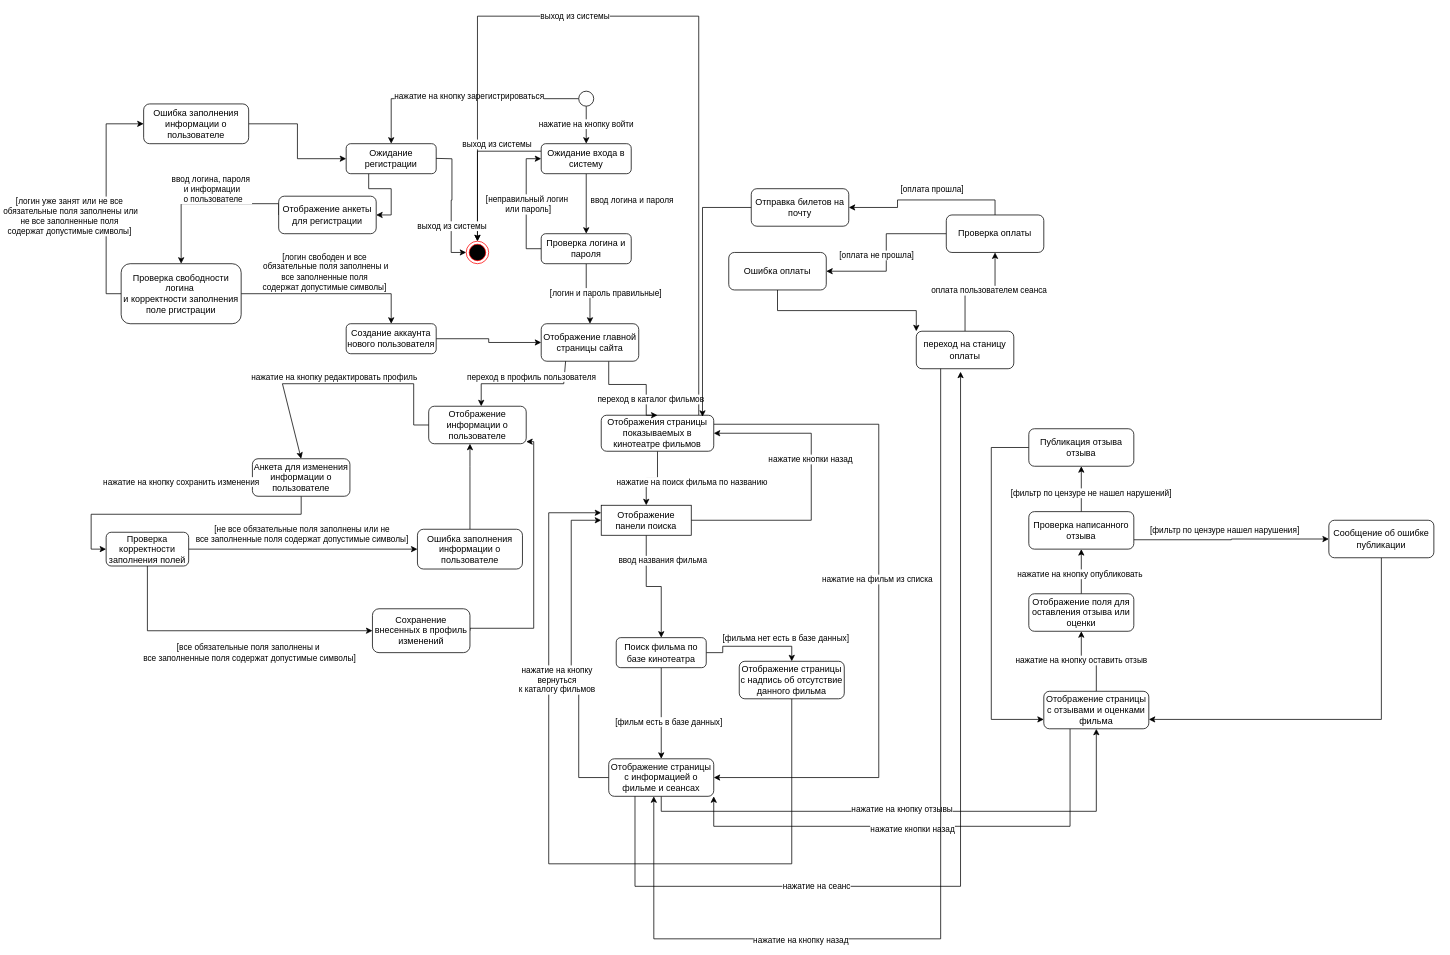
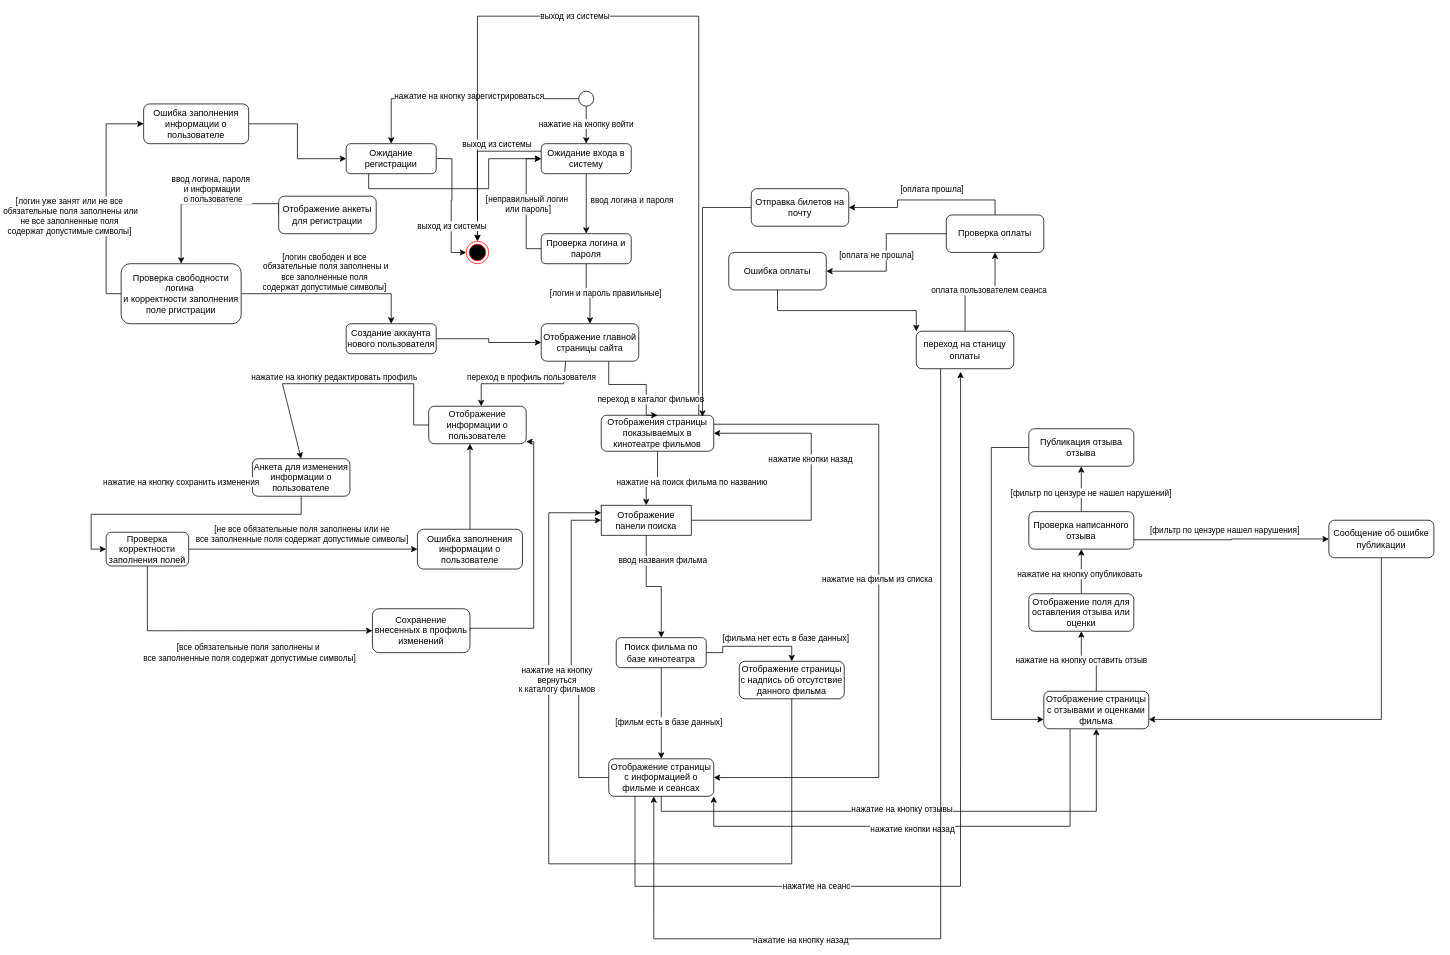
(391, 206) -> (471, 189)
